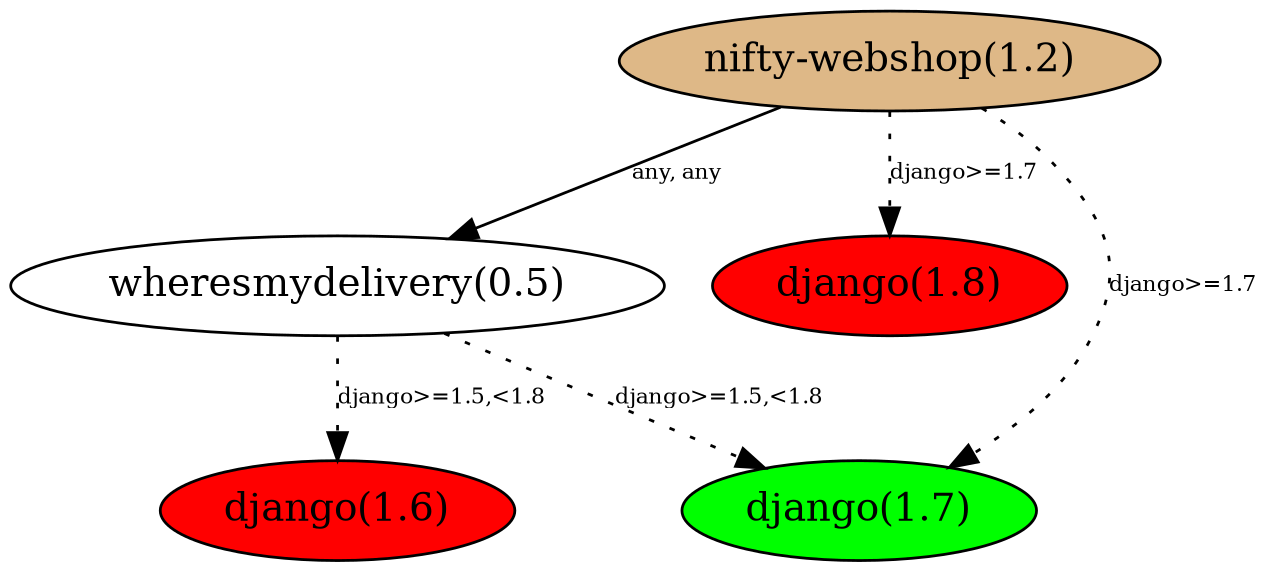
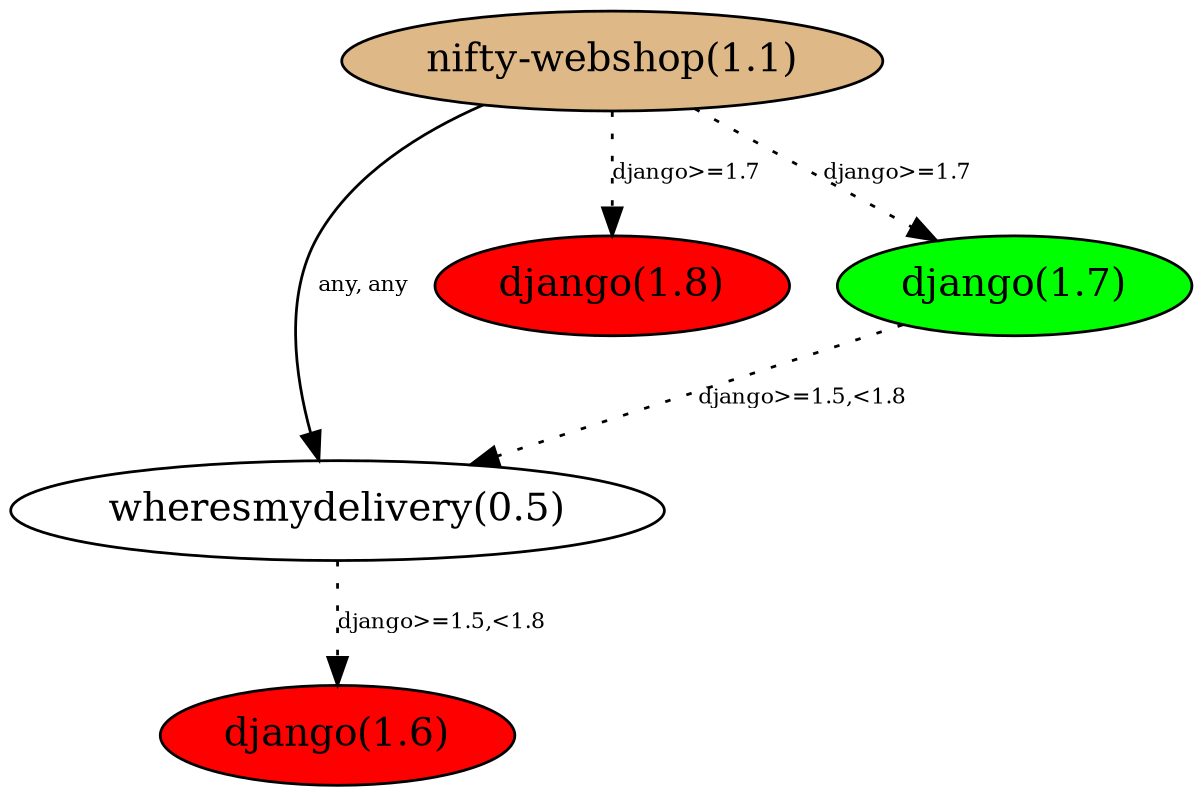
(890, 61) -> (612, 61)
(591, 395) -> (700, 390)
